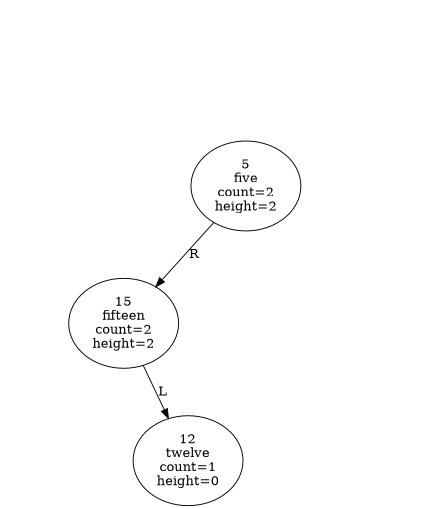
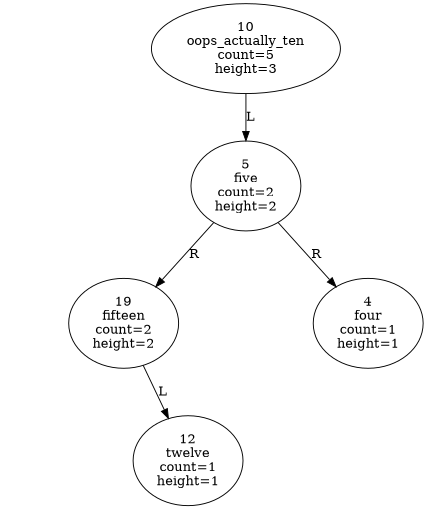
none -> (246, 49)
(124, 323) -> (124, 323)
none -> (368, 323)
(188, 461) -> (188, 461)
